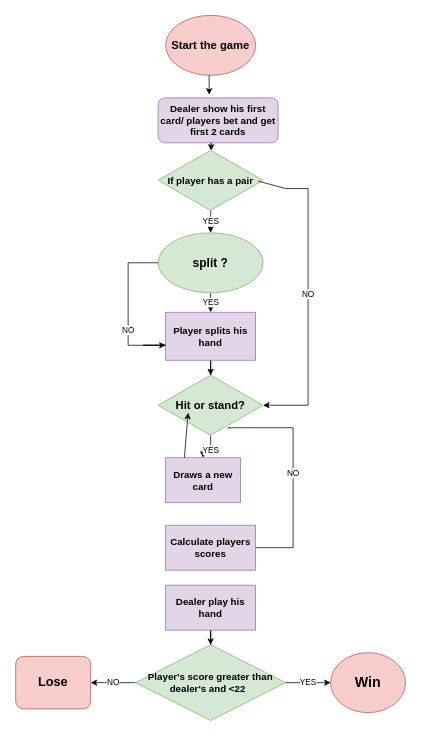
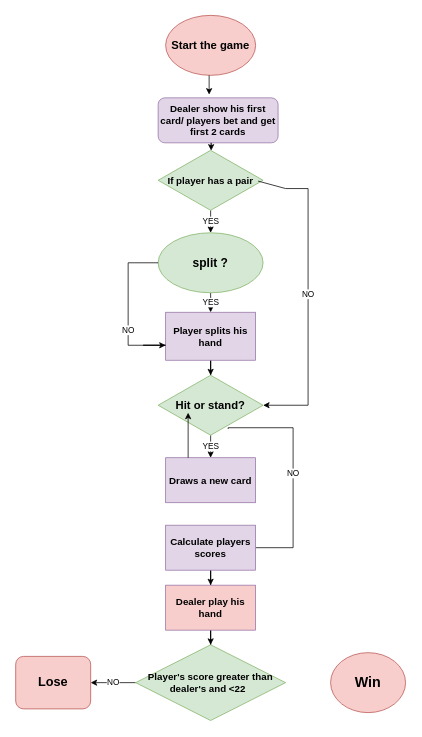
(203, 480) -> (210, 480)
none -> (210, 580)
(210, 608) -> (210, 608)
(305, 683) -> none
